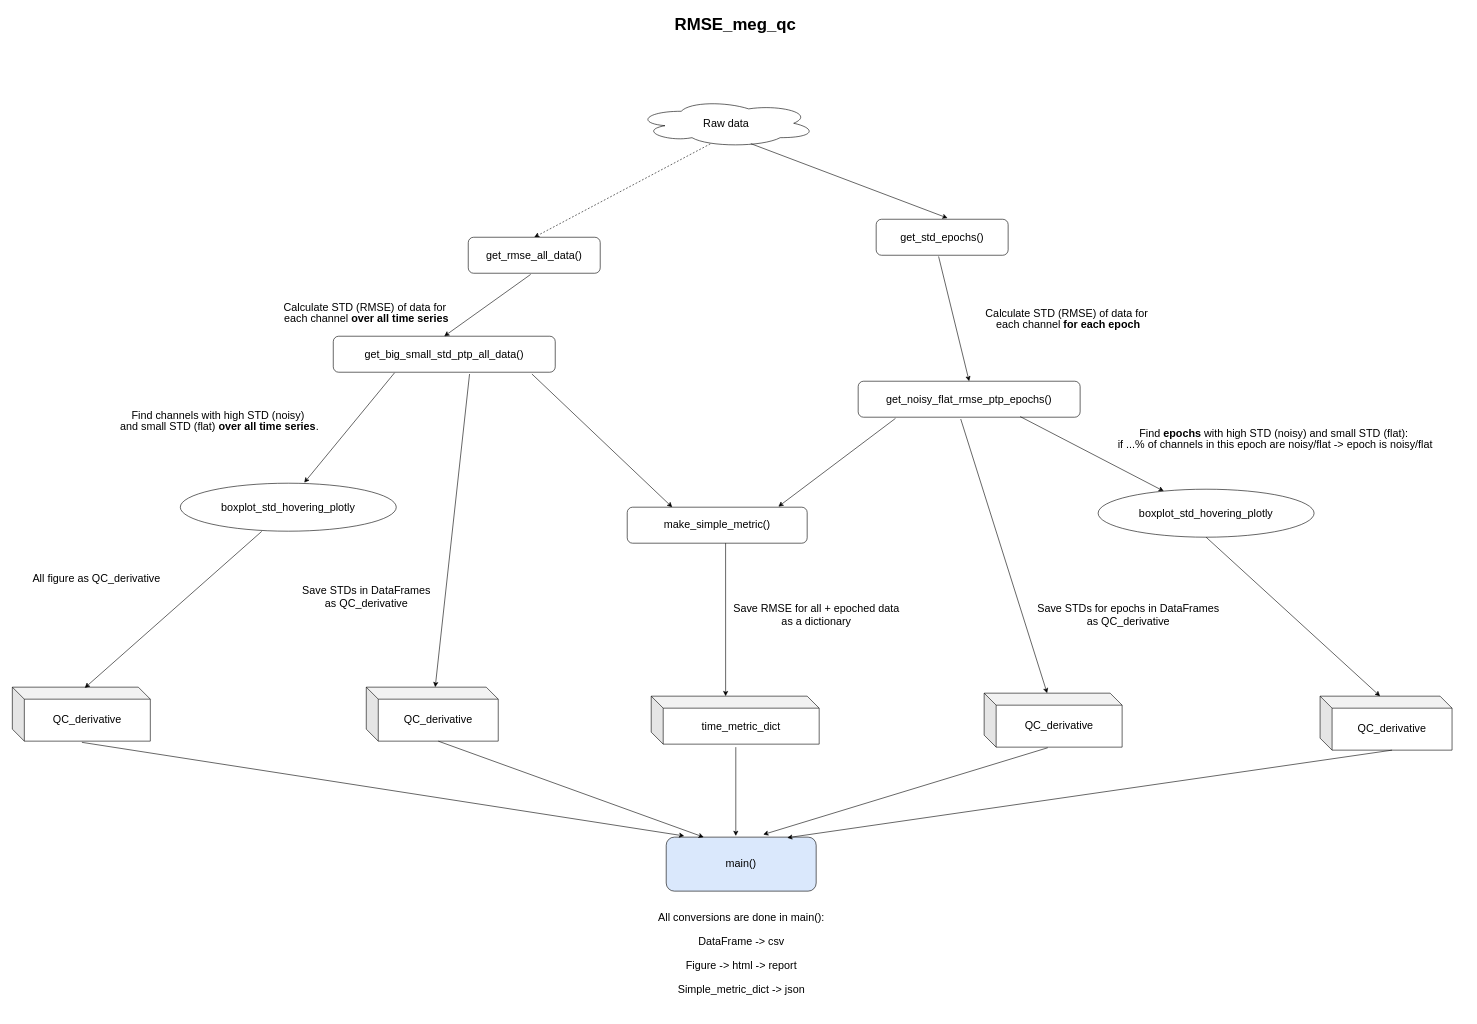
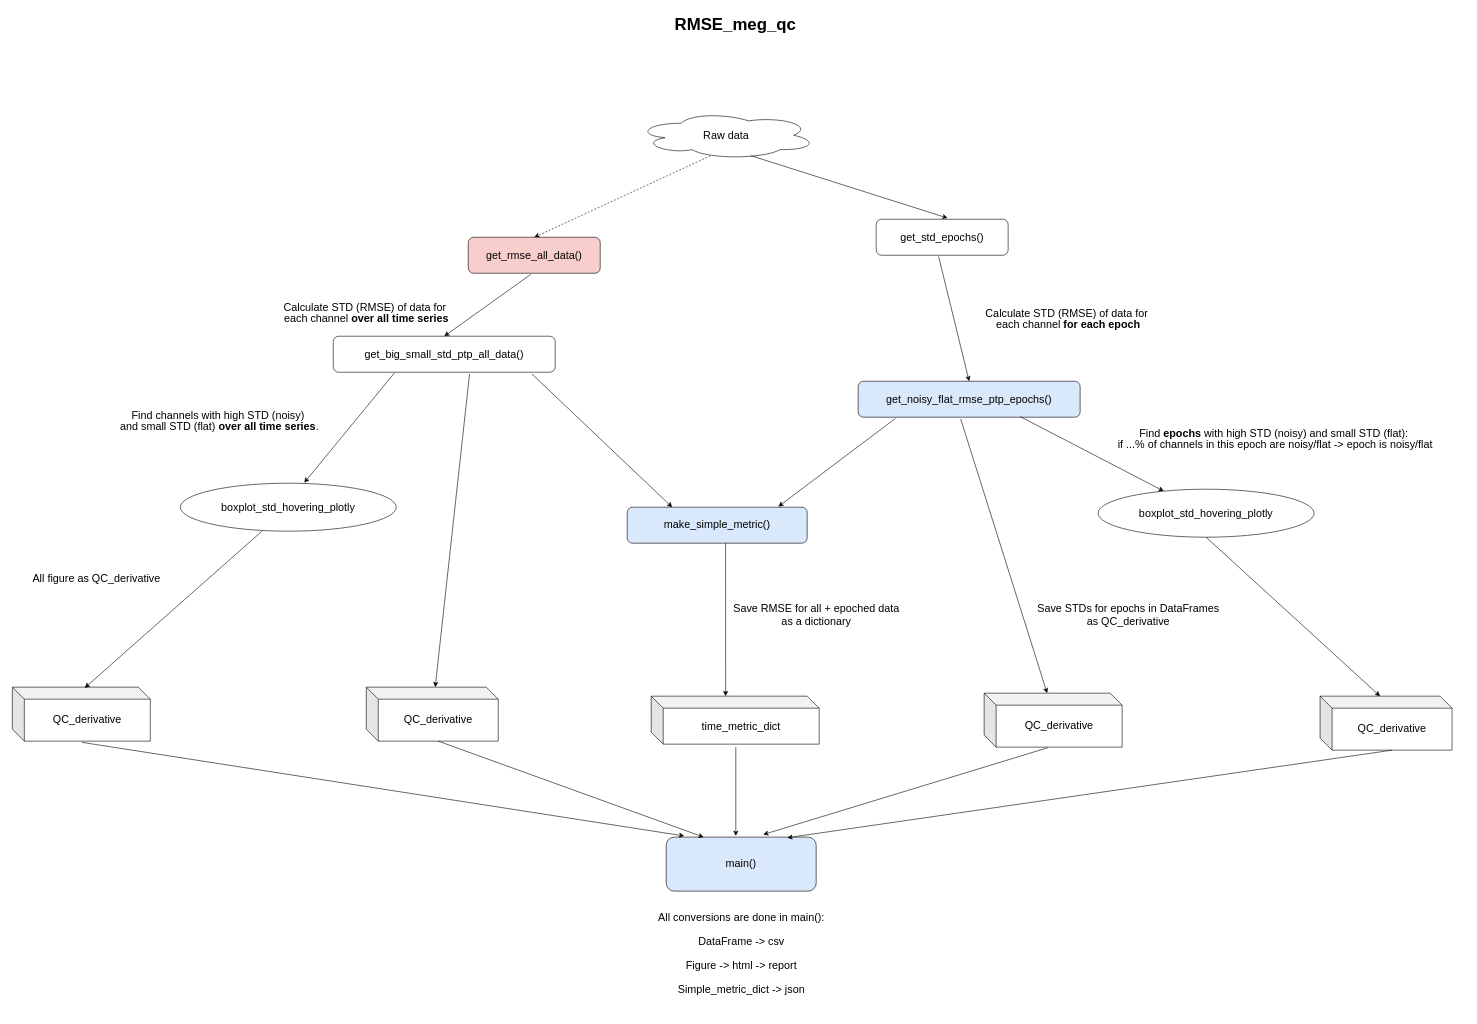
(726, 123) -> (726, 135)
(534, 255) -> (534, 255)
(969, 399) -> (969, 399)
(717, 525) -> (717, 525)
(366, 597) -> none
